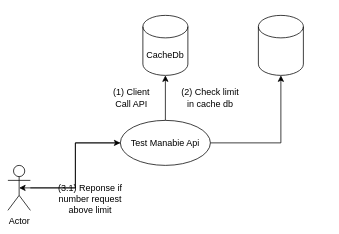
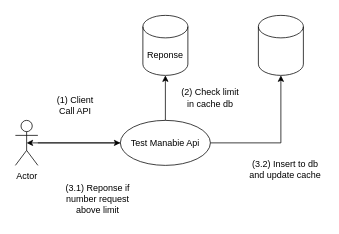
(165, 55) -> (165, 55)
(132, 98) -> (75, 105)
none -> (285, 169)
(19, 188) -> (27, 143)
(90, 199) -> (98, 199)
